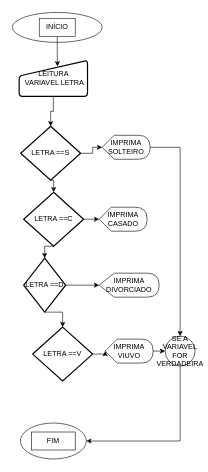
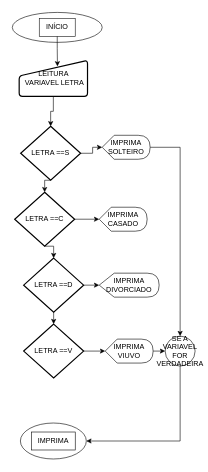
(54, 219) -> (45, 219)
(45, 285) -> (54, 285)
(63, 354) -> (54, 351)
(53, 441) -> (53, 441)
